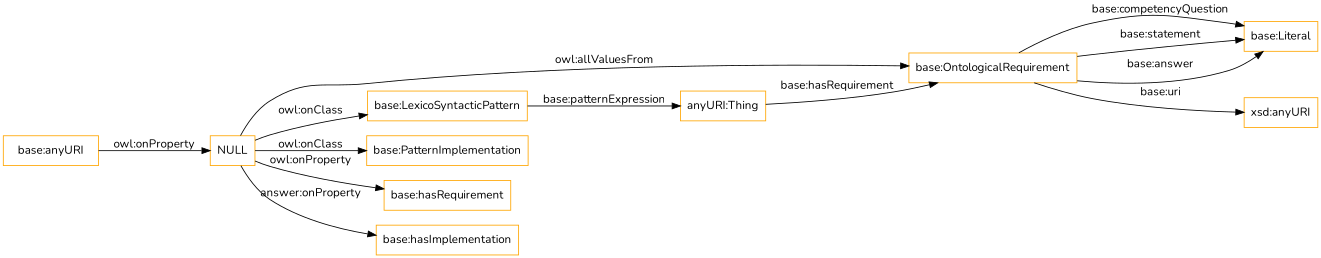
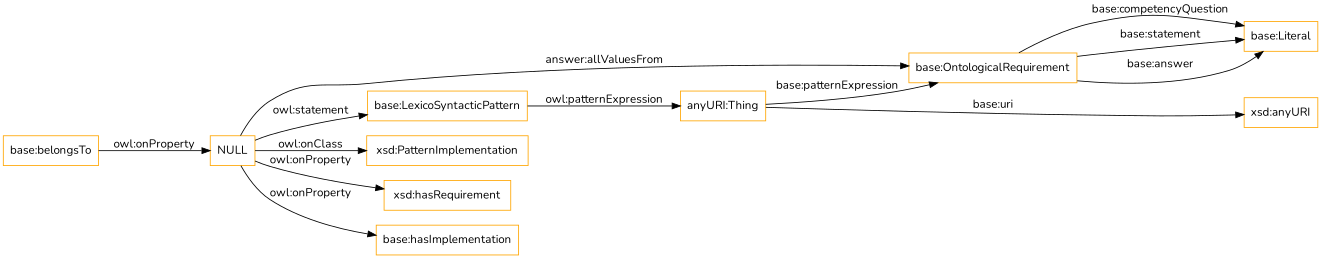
(604, 60) -> (604, 60)
(837, 86) -> (837, 86)
(604, 100) -> (604, 100)
(1134, 105) -> (1001, 114)
(311, 111) -> (311, 111)
(51, 151) -> (51, 151)
(447, 151) -> (447, 151)
(311, 193) -> (311, 193)
(447, 195) -> (447, 195)
